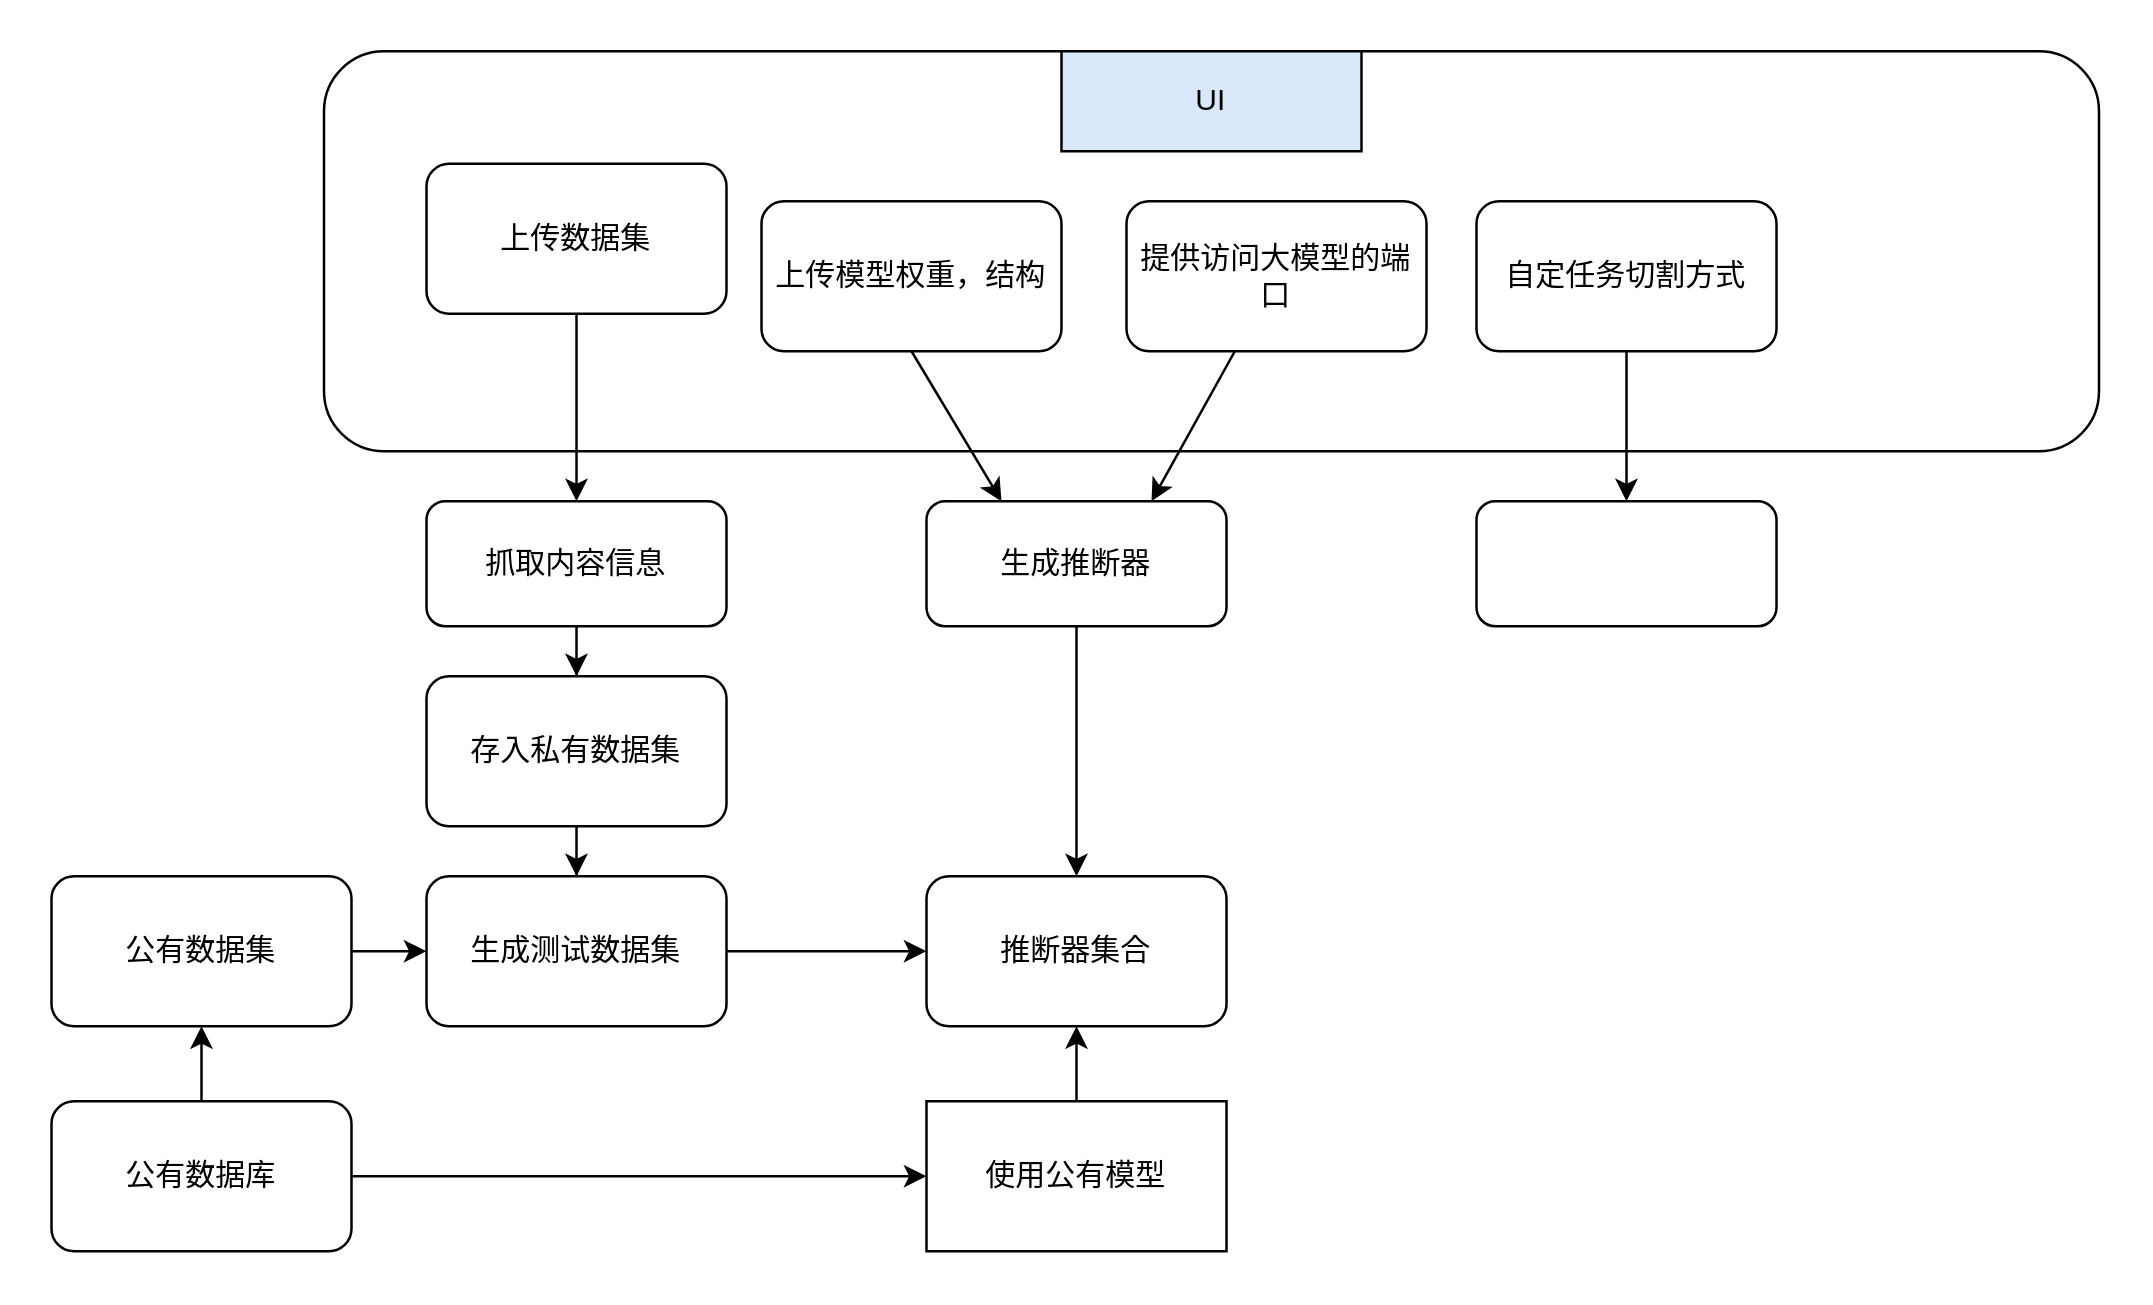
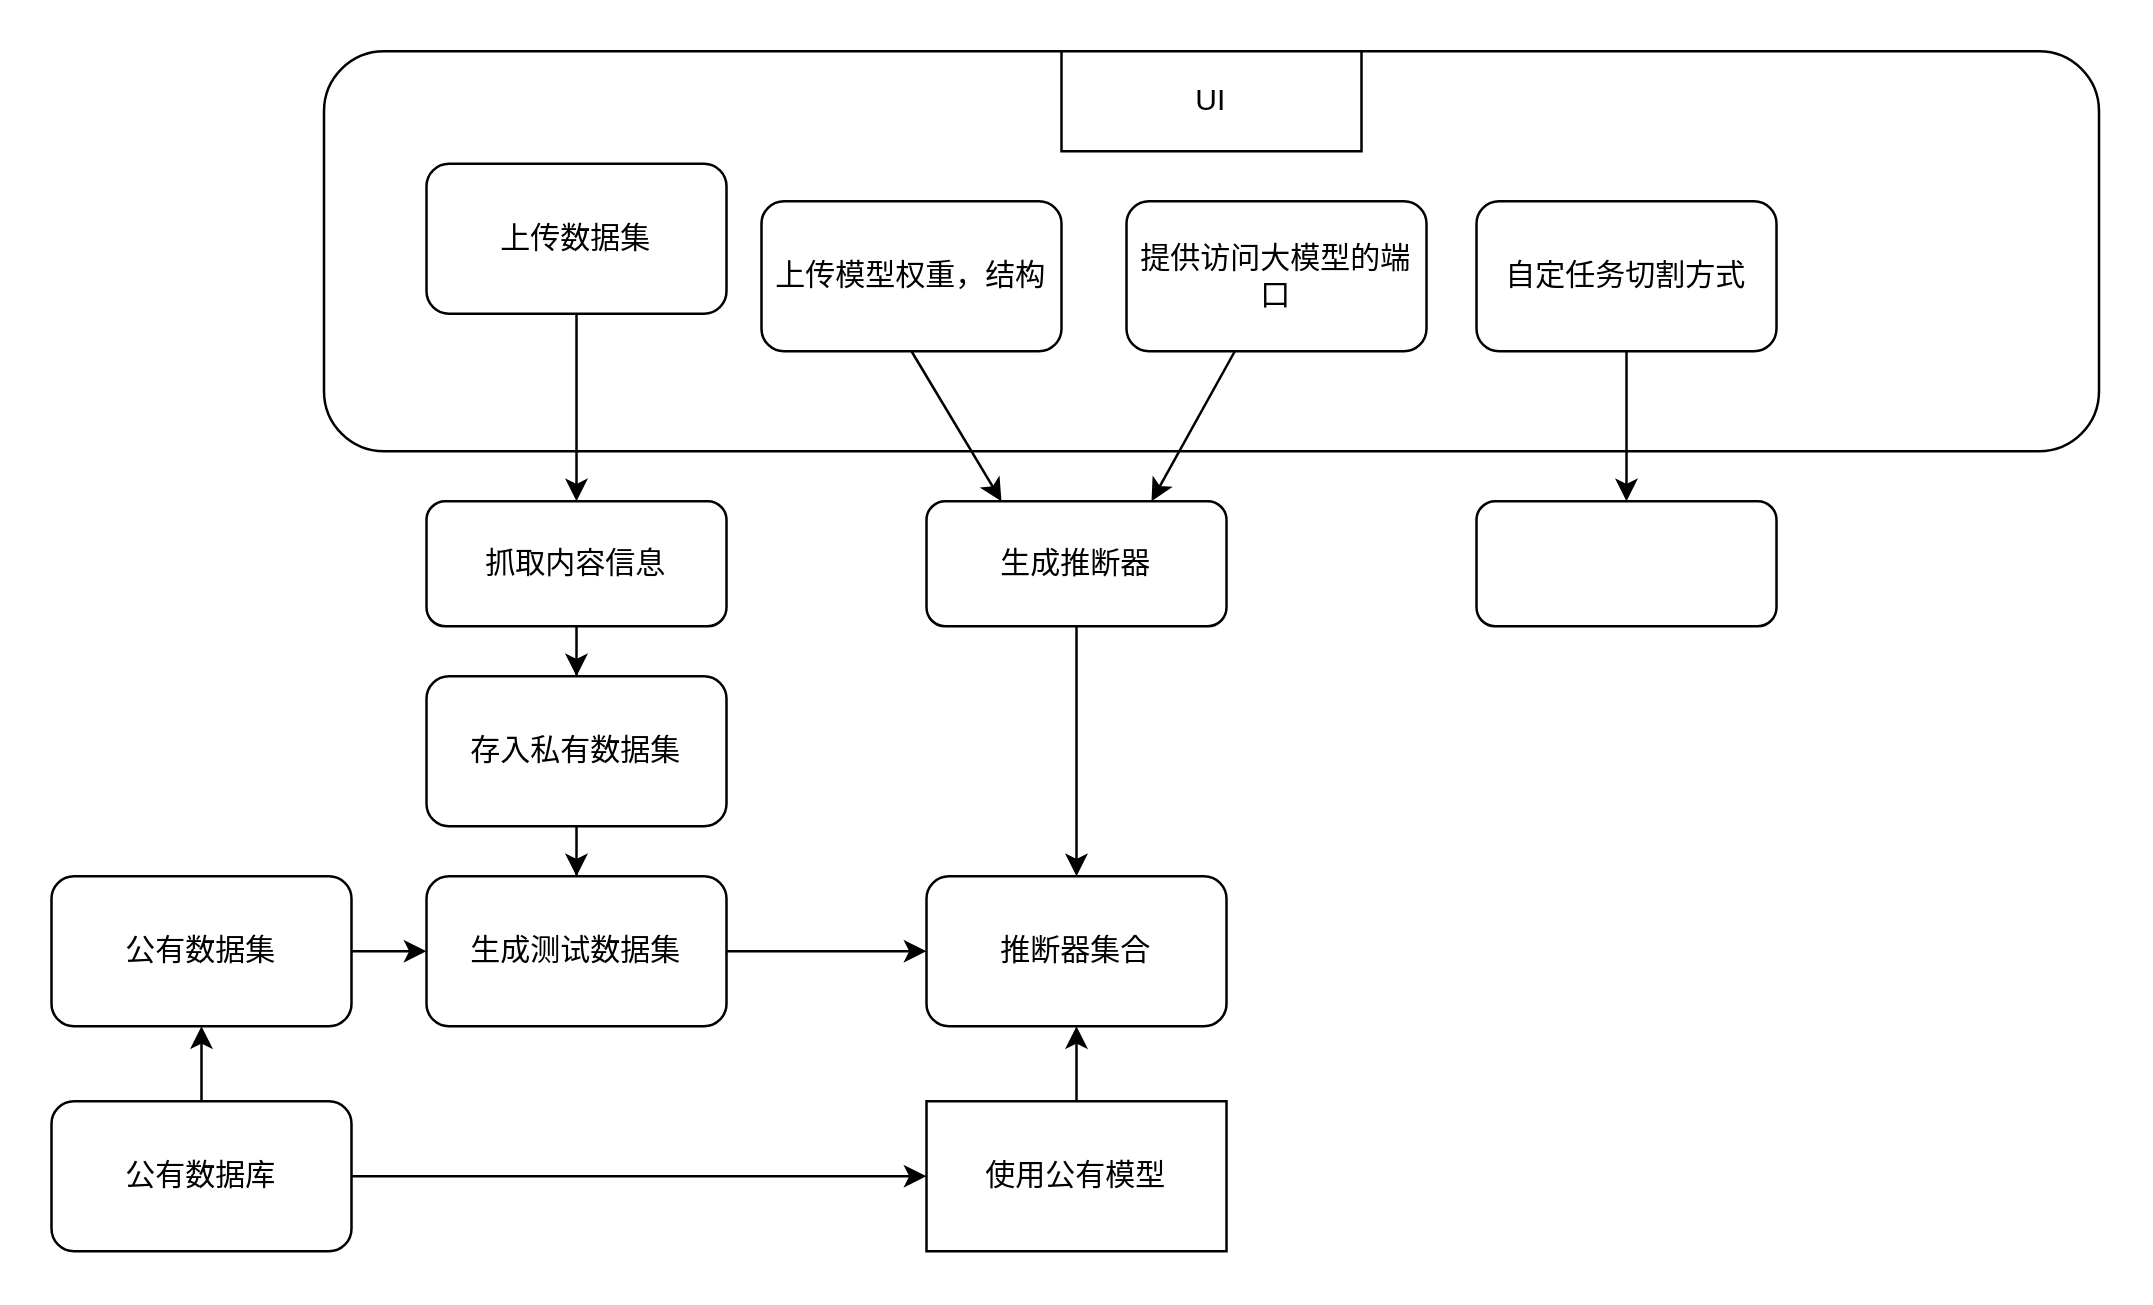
(1211, 101) -> (1211, 101)
